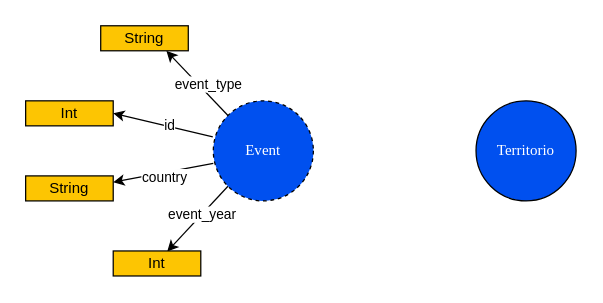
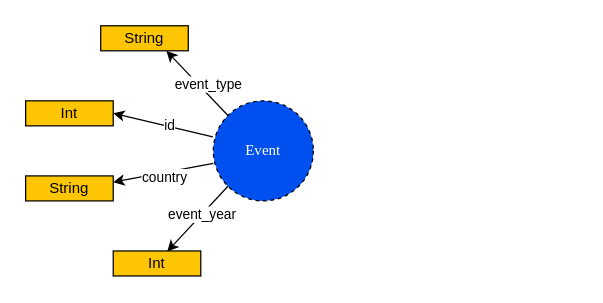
(526, 151) -> none
